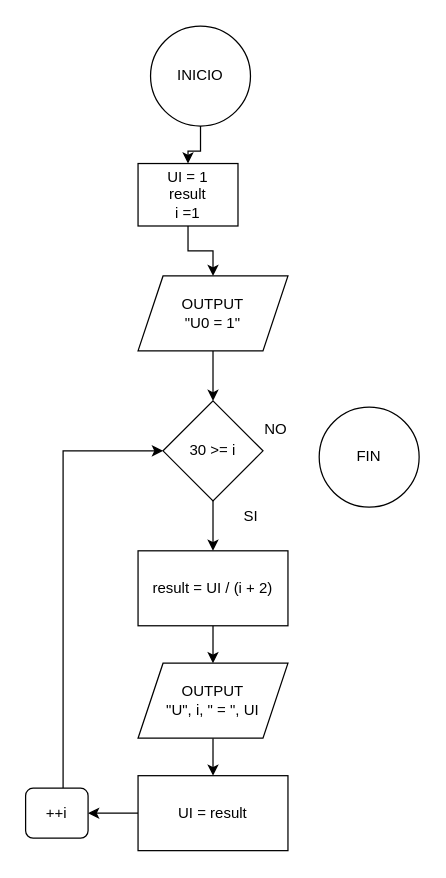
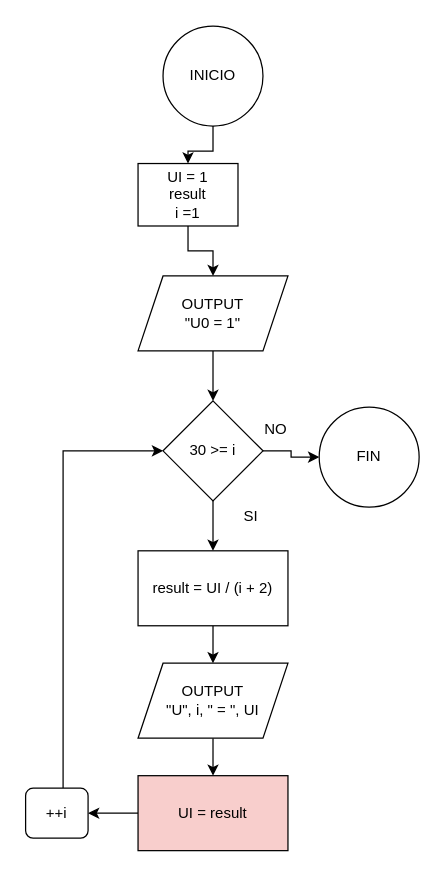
(201, 76) -> (213, 76)
none -> (290, 451)
(213, 813) -> (213, 813)
